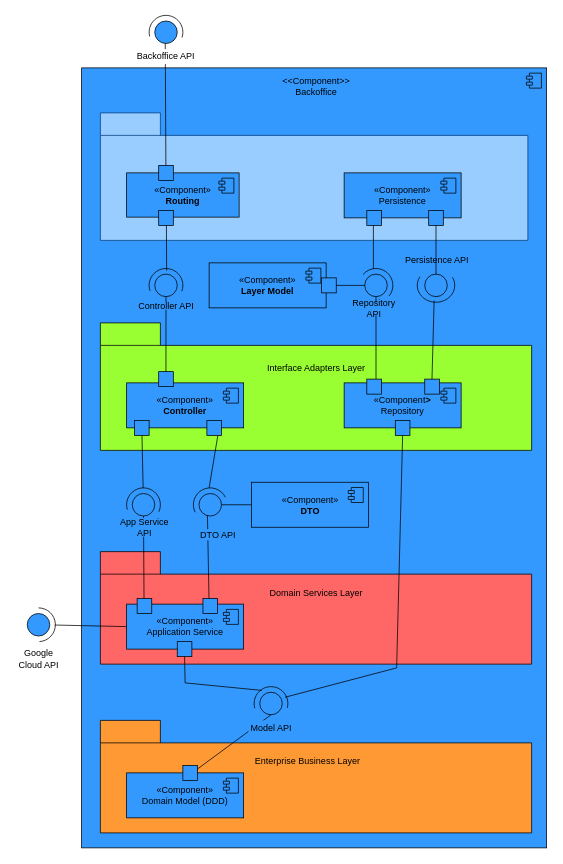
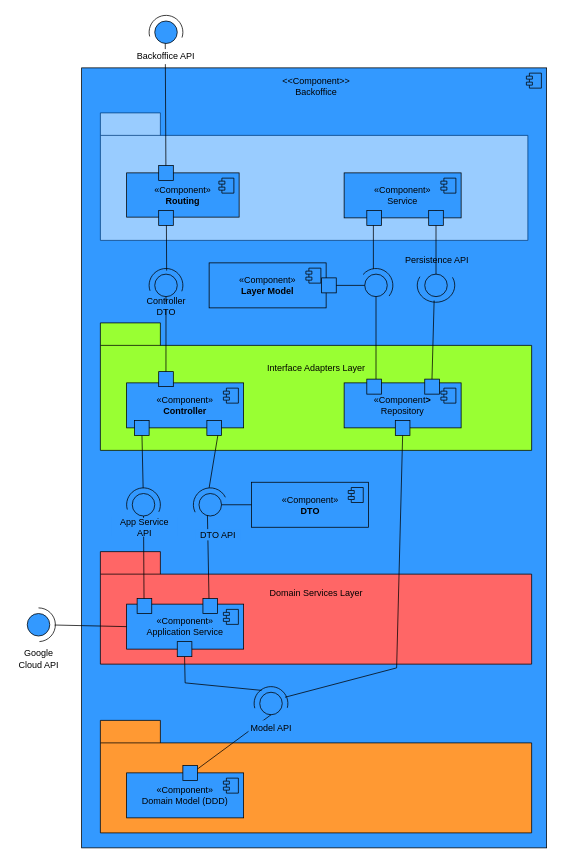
(402, 195) -> (402, 195)
(166, 306) -> (166, 306)
(374, 309) -> none
(307, 762) -> none
